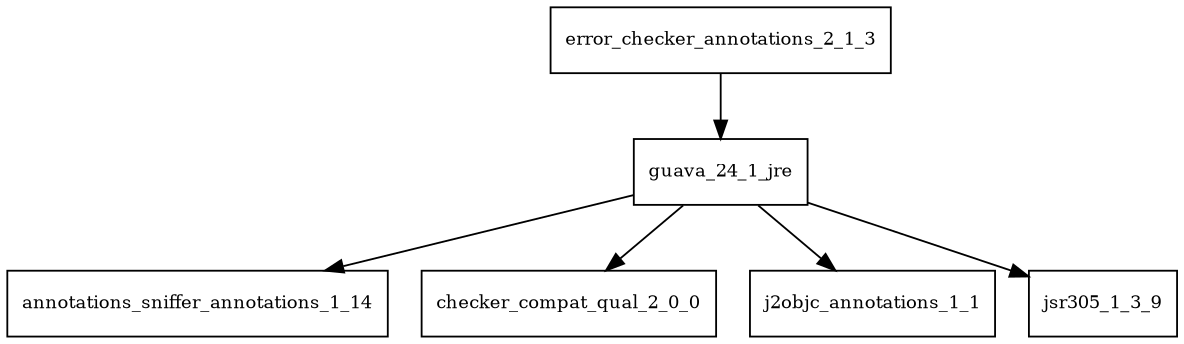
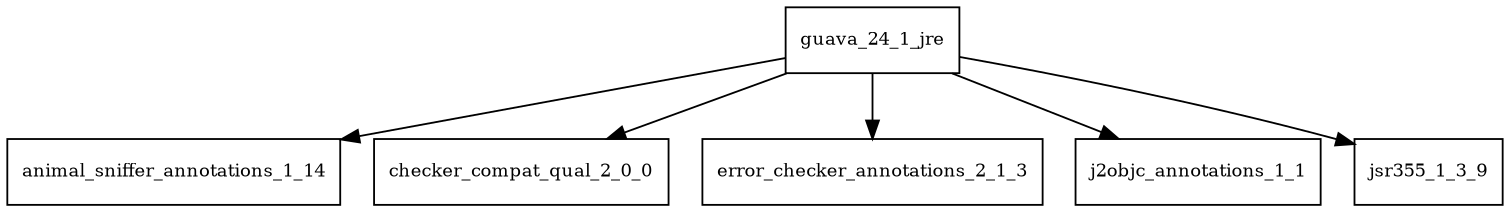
(721, 97) -> (873, 97)
(198, 304) -> (174, 172)
(1103, 304) -> (1429, 172)
